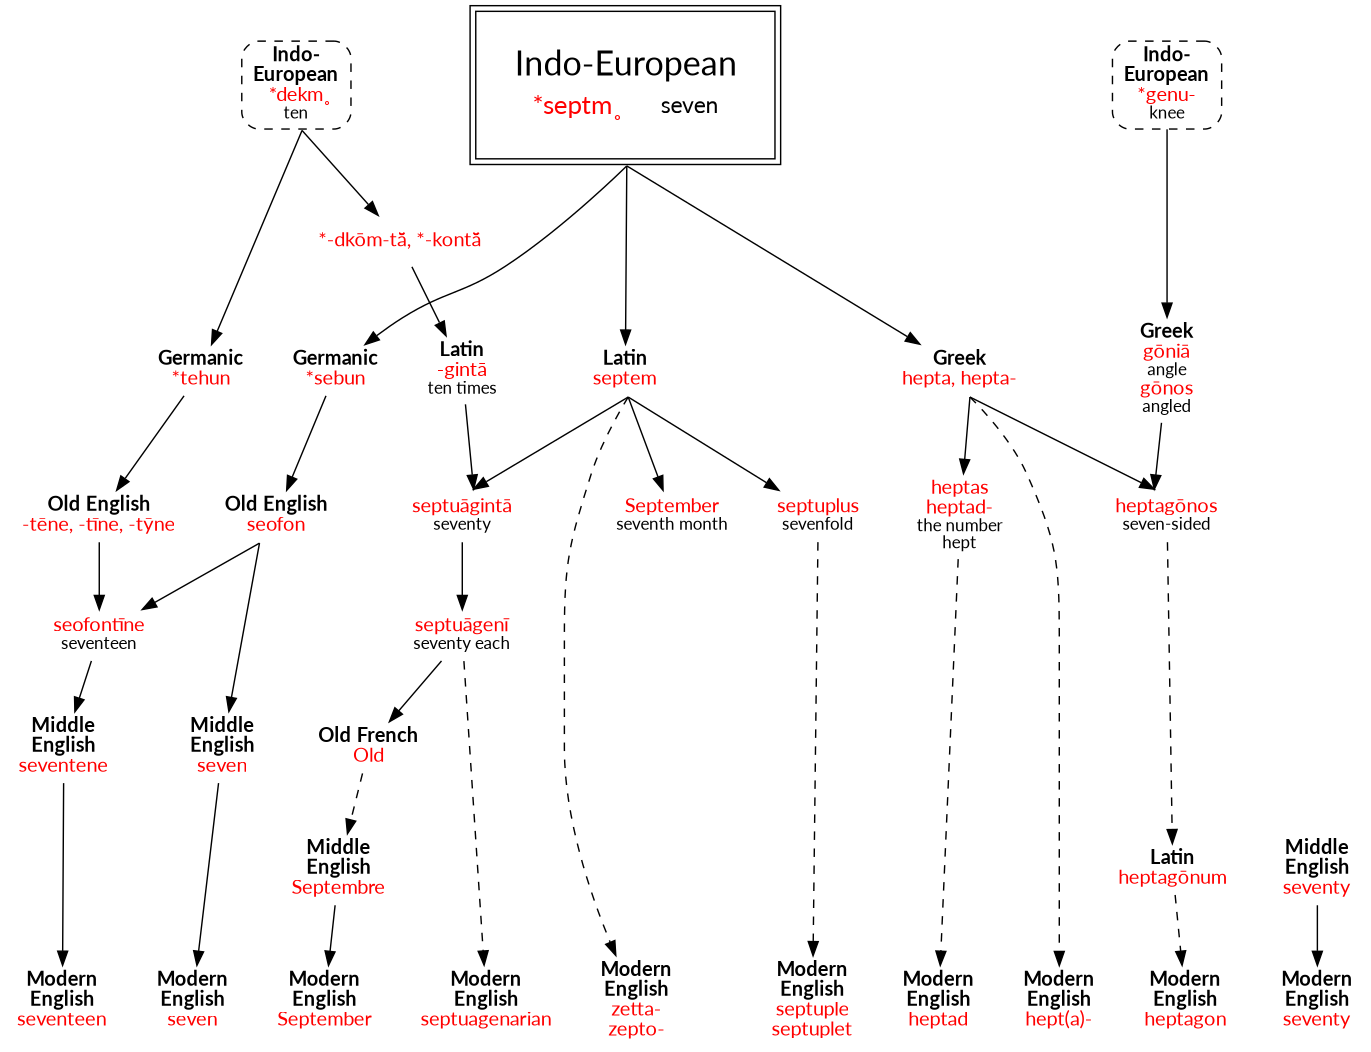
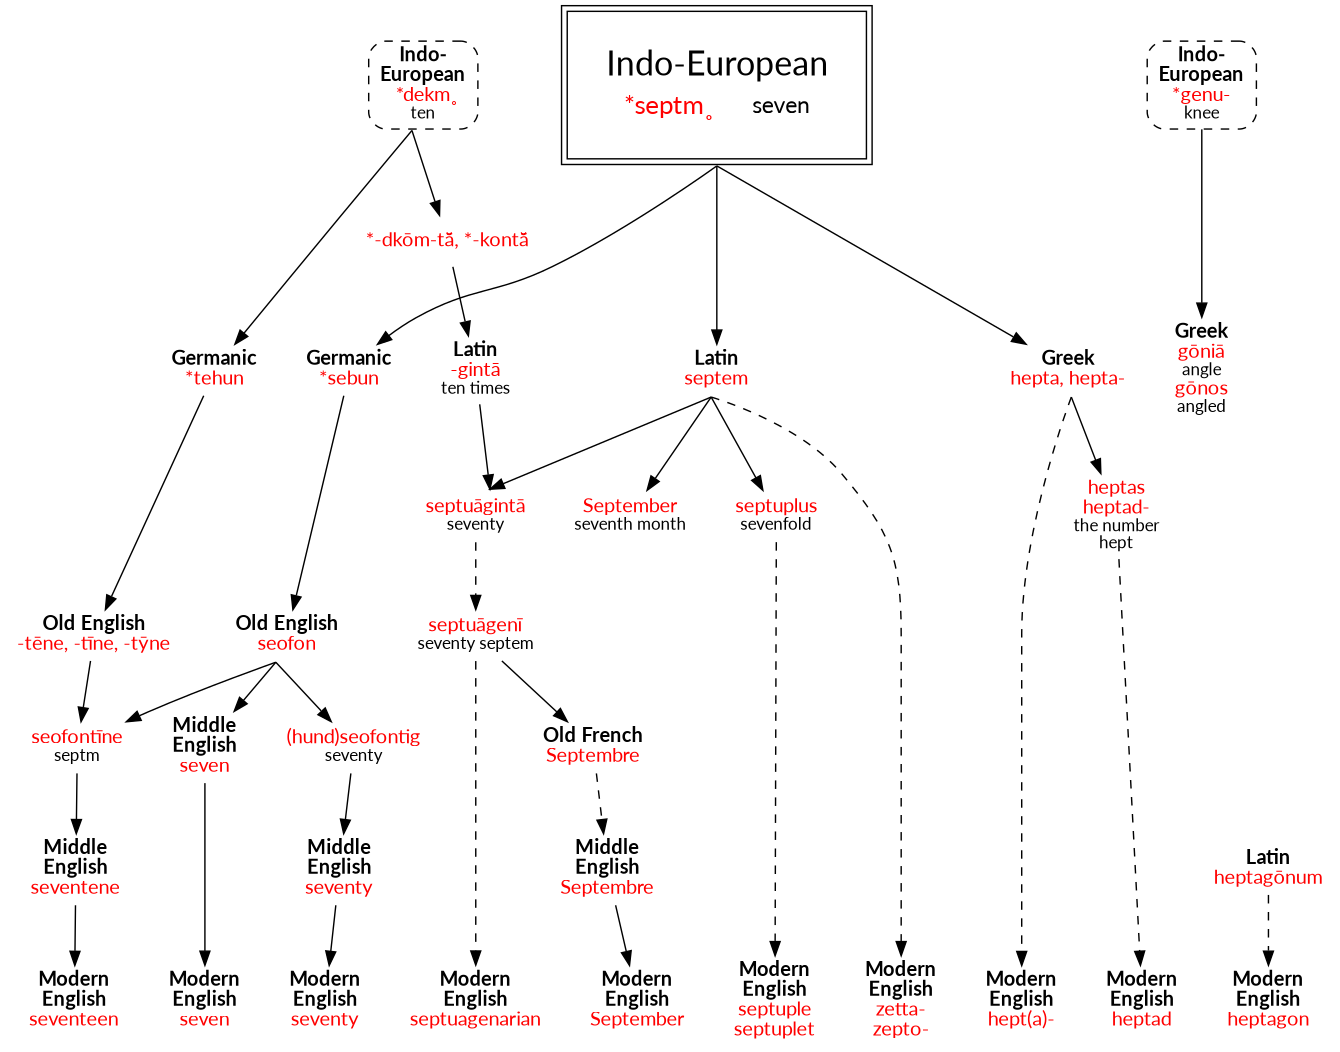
(1167, 516) -> none
(462, 569) -> (476, 569)
(99, 644) -> (77, 756)
(462, 644) -> (476, 644)
none -> (354, 747)
(369, 756) -> (593, 756)
